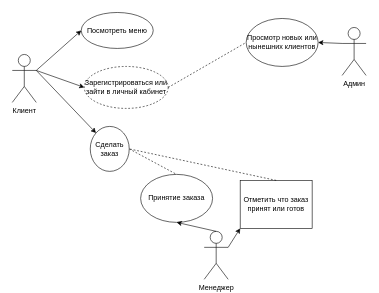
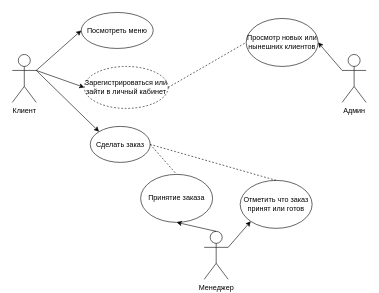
(354, 51) -> (354, 78)
(110, 149) -> (120, 144)
(276, 204) -> (276, 204)
